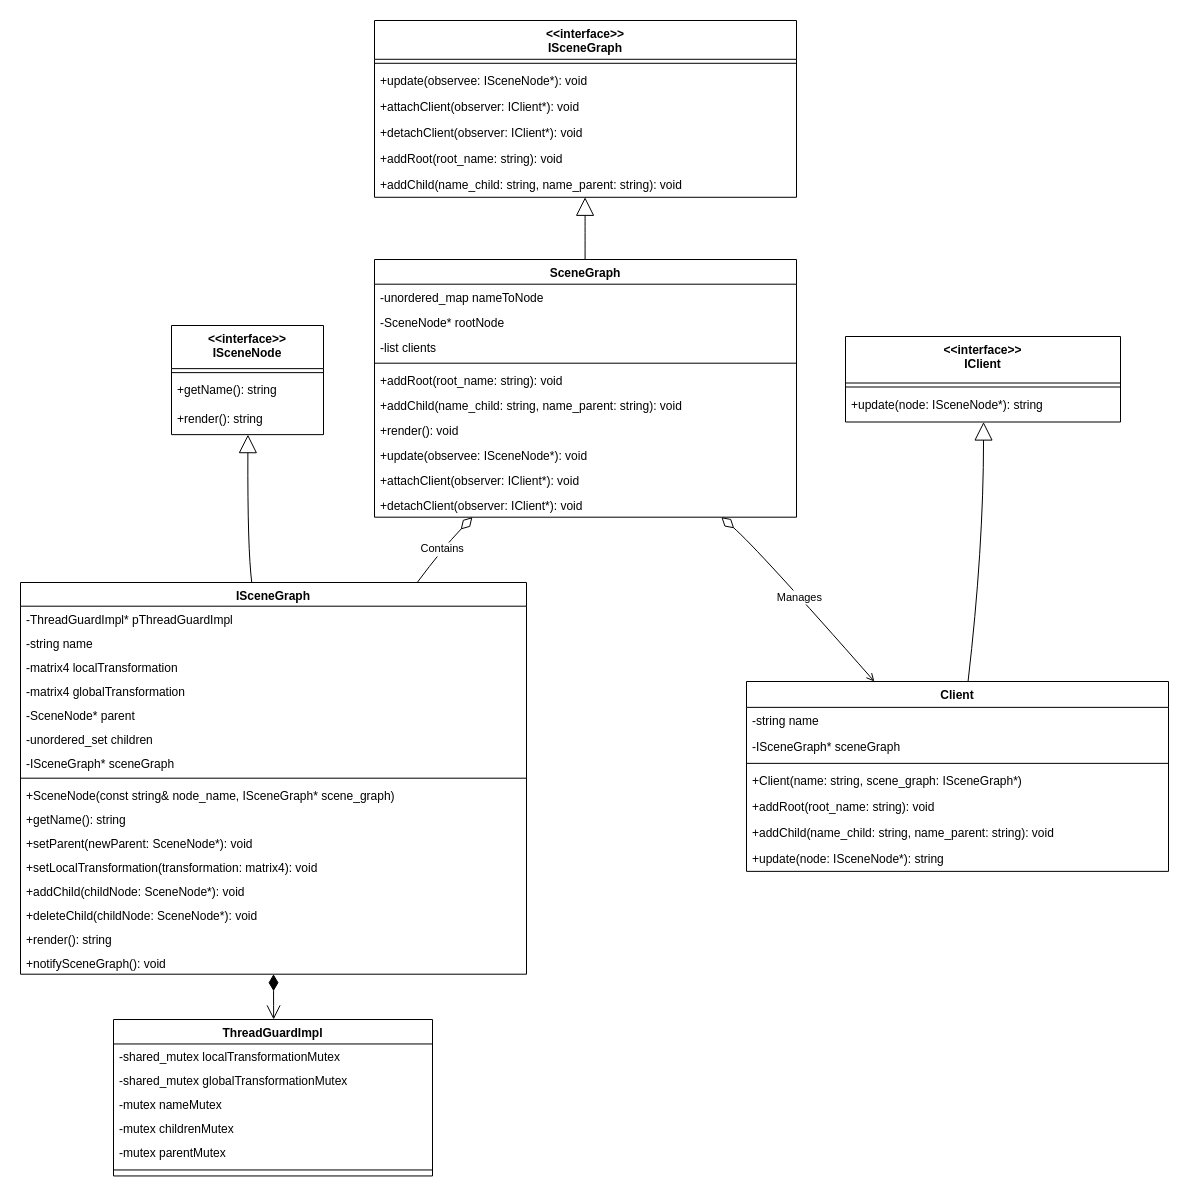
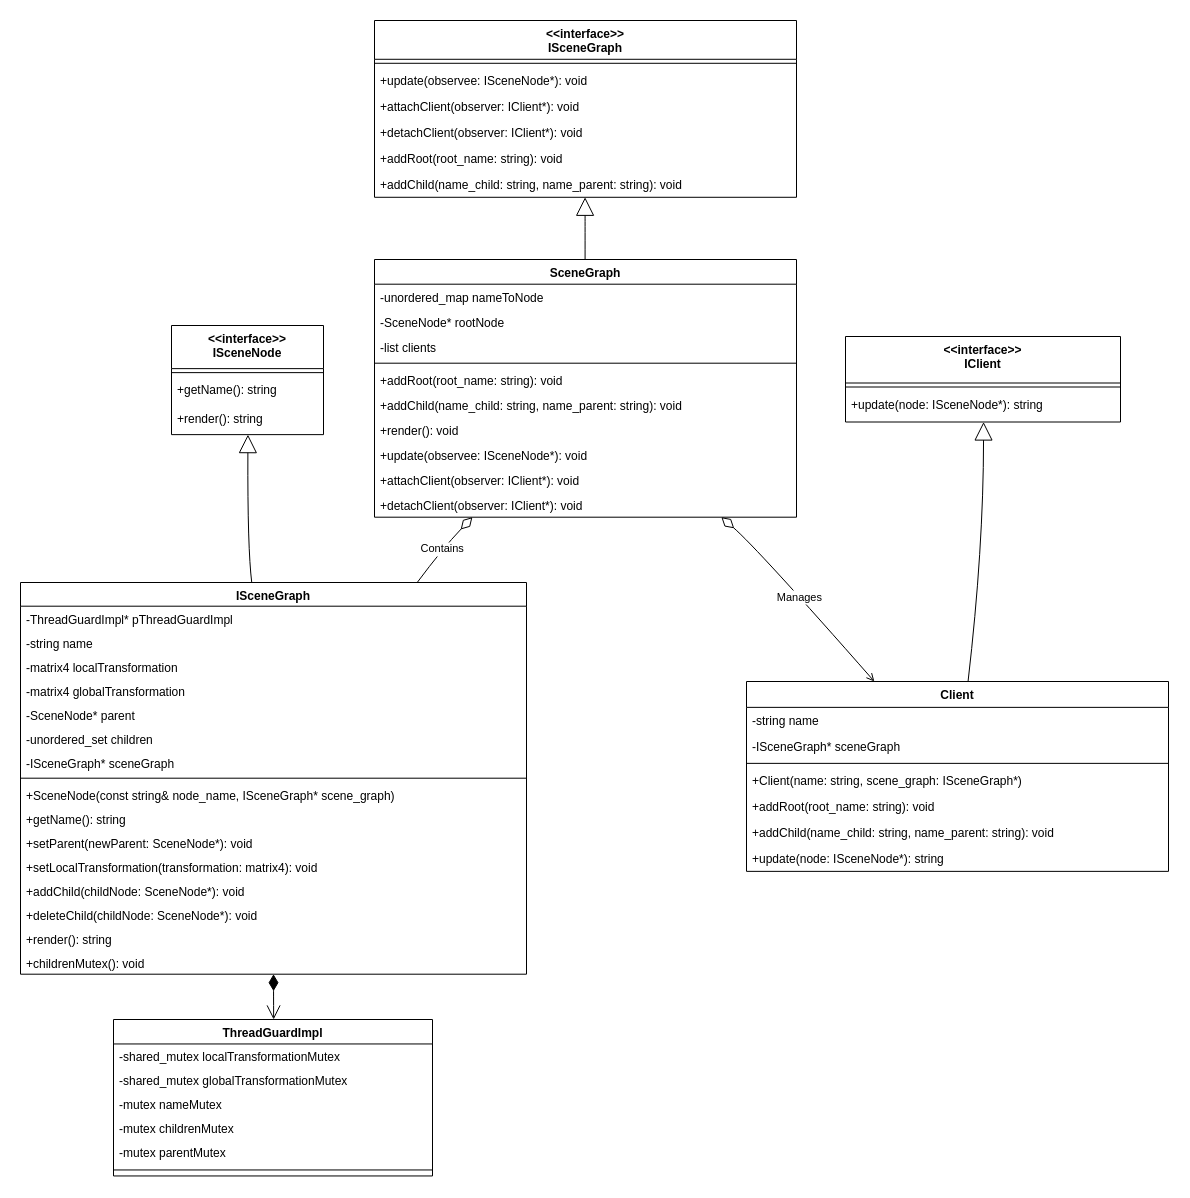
(104, 964) -> (92, 964)
